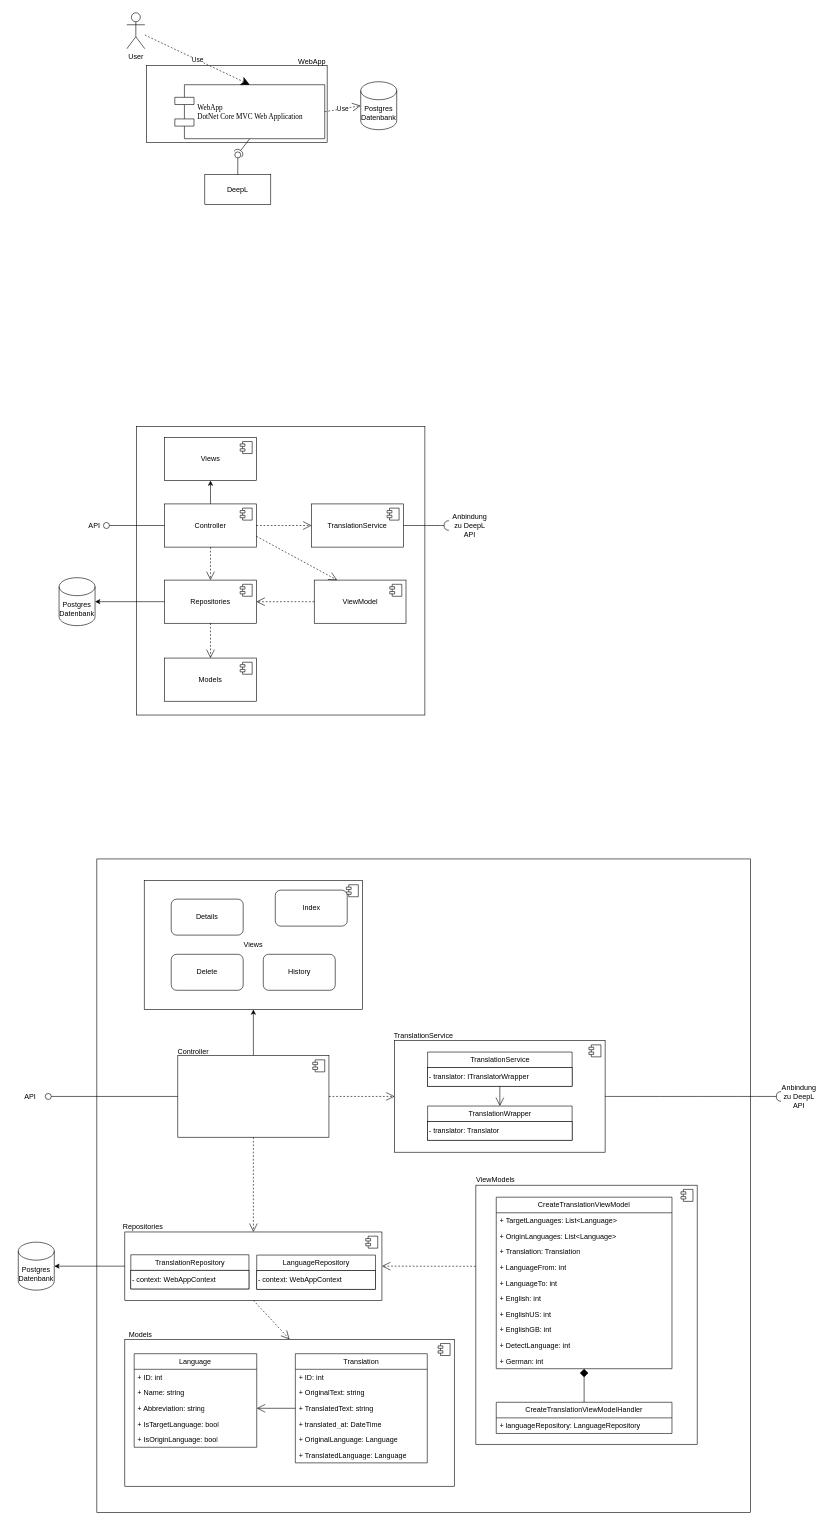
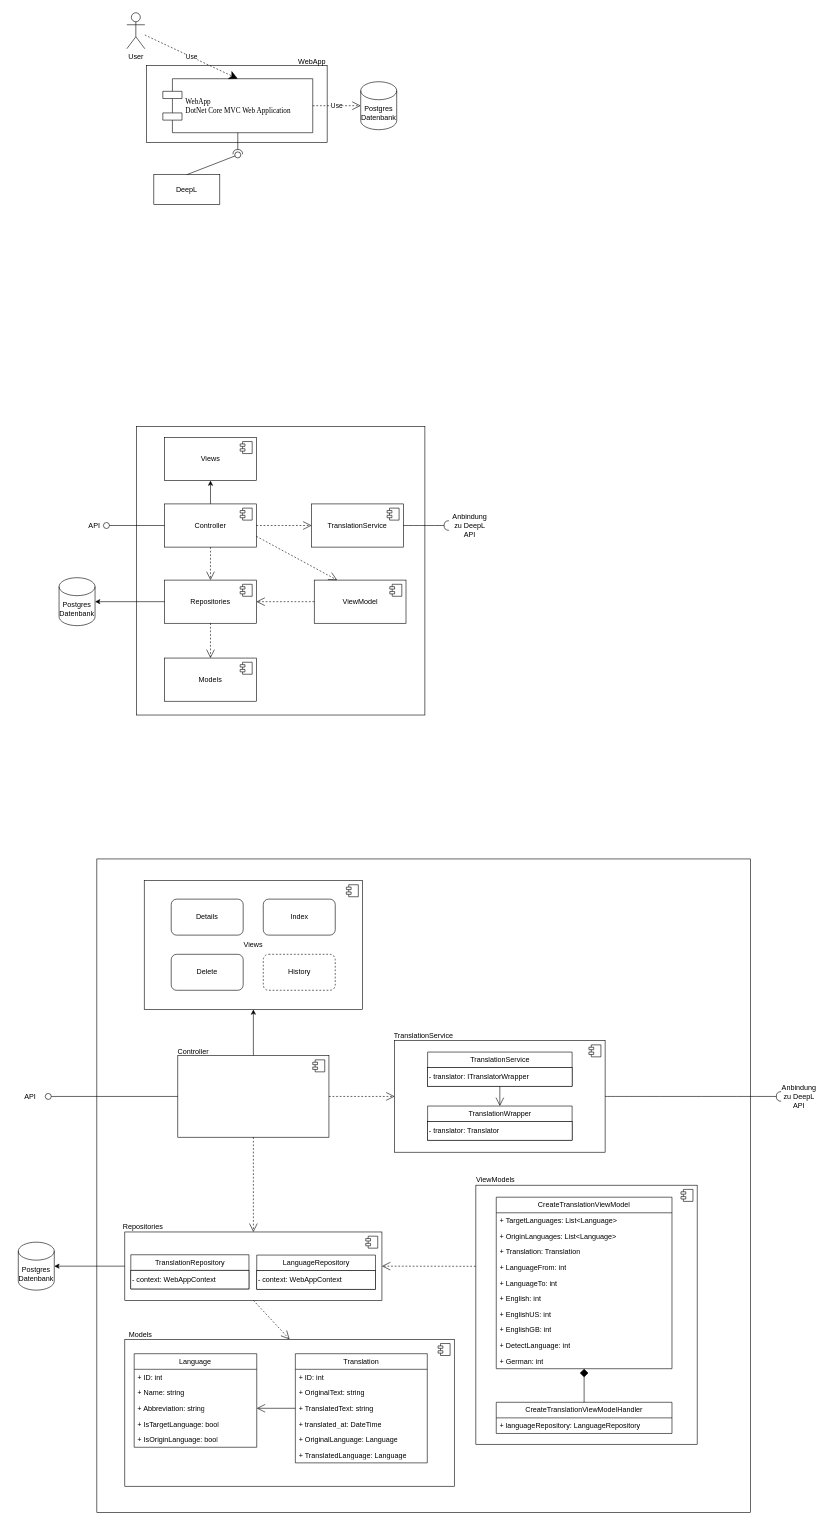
(250, 111) -> (238, 105)
(238, 189) -> (187, 189)
(311, 908) -> (299, 917)
(299, 972) -> (299, 972)
